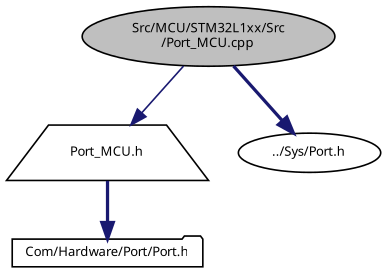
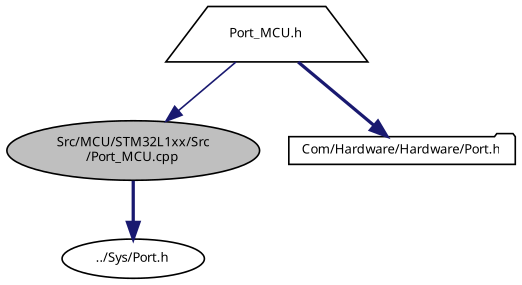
(163, 89) -> (207, 86)
(108, 253) -> (402, 151)
